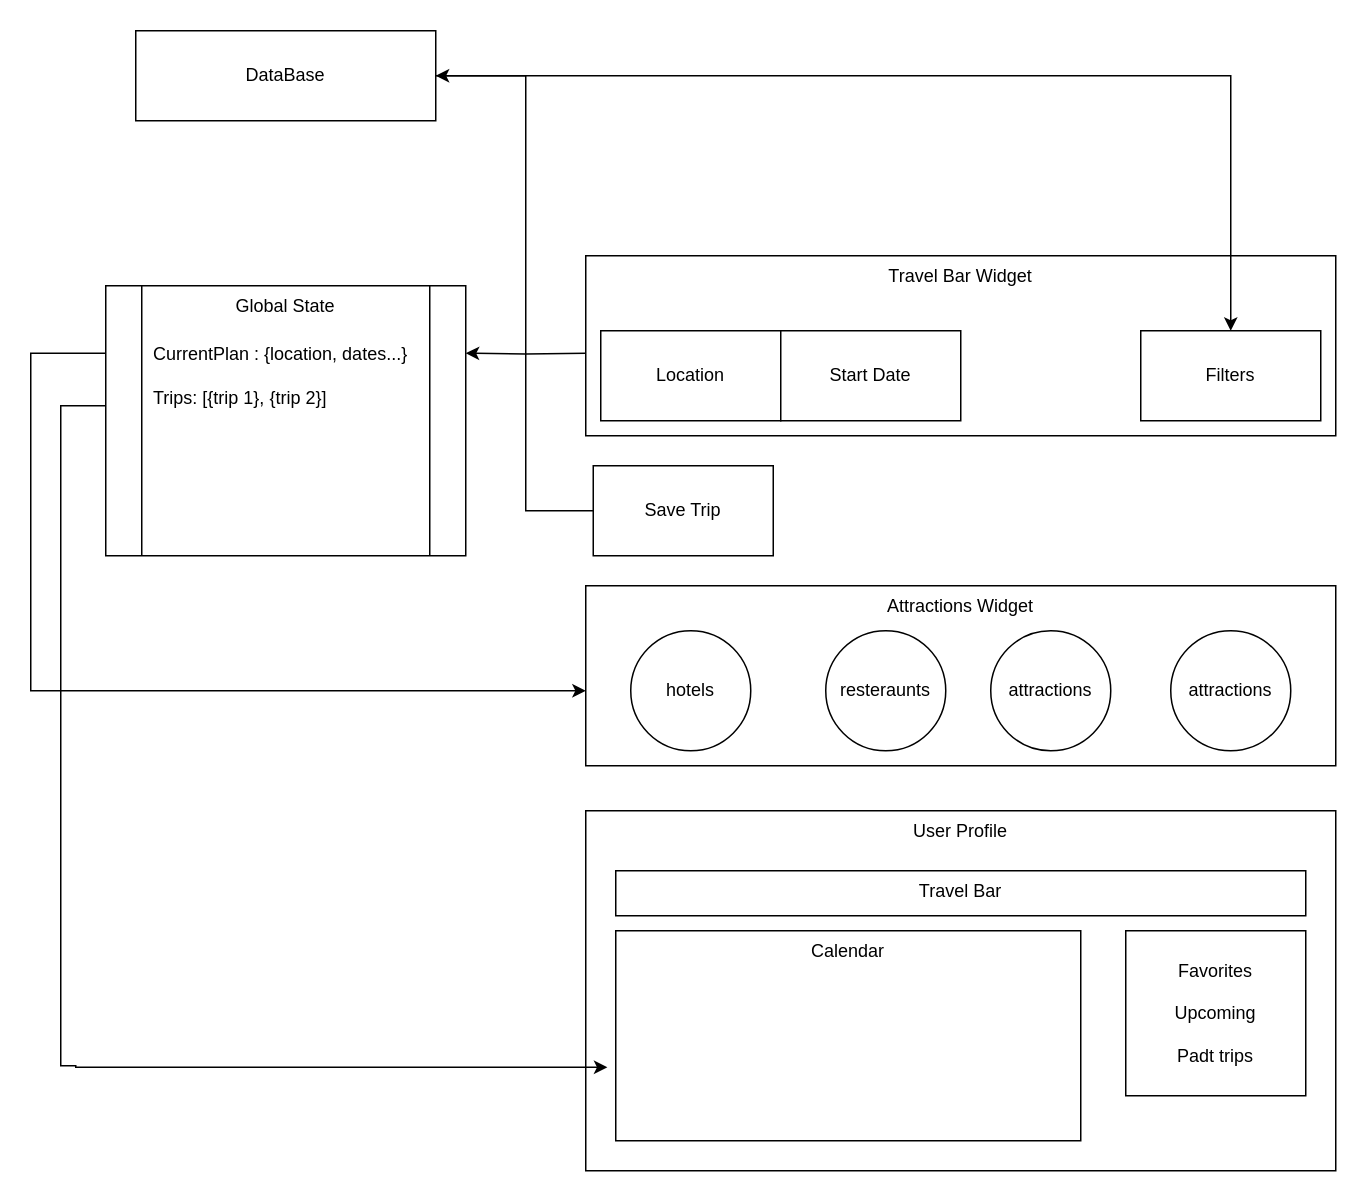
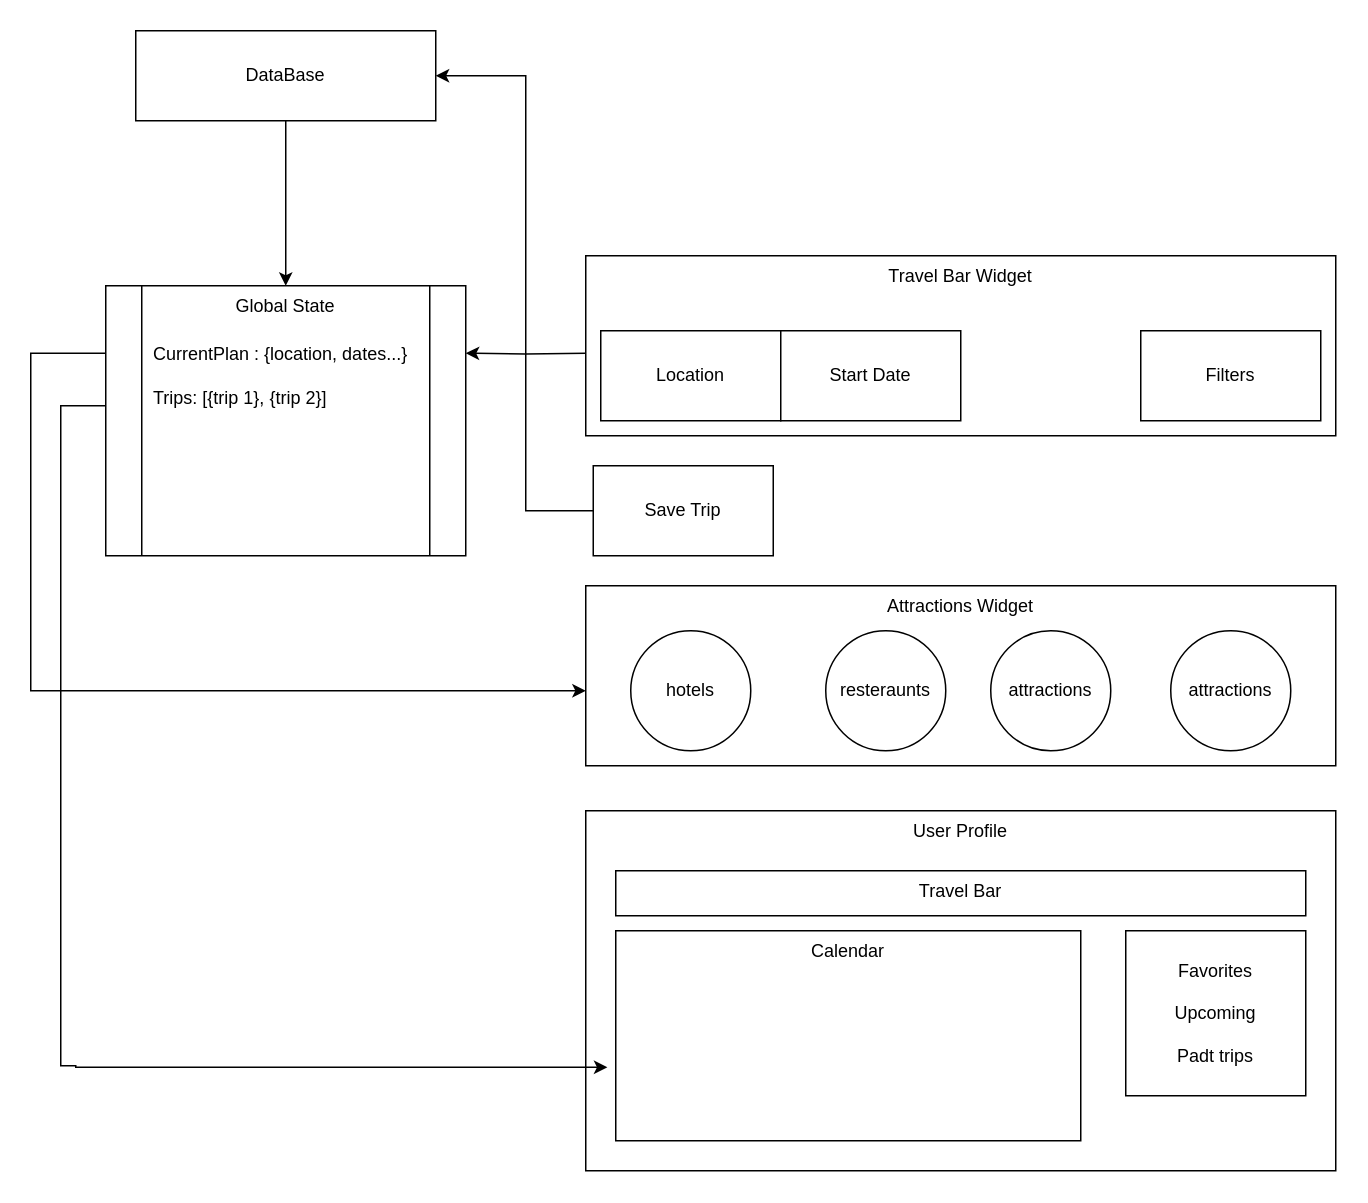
(1001, 76) -> (286, 198)
